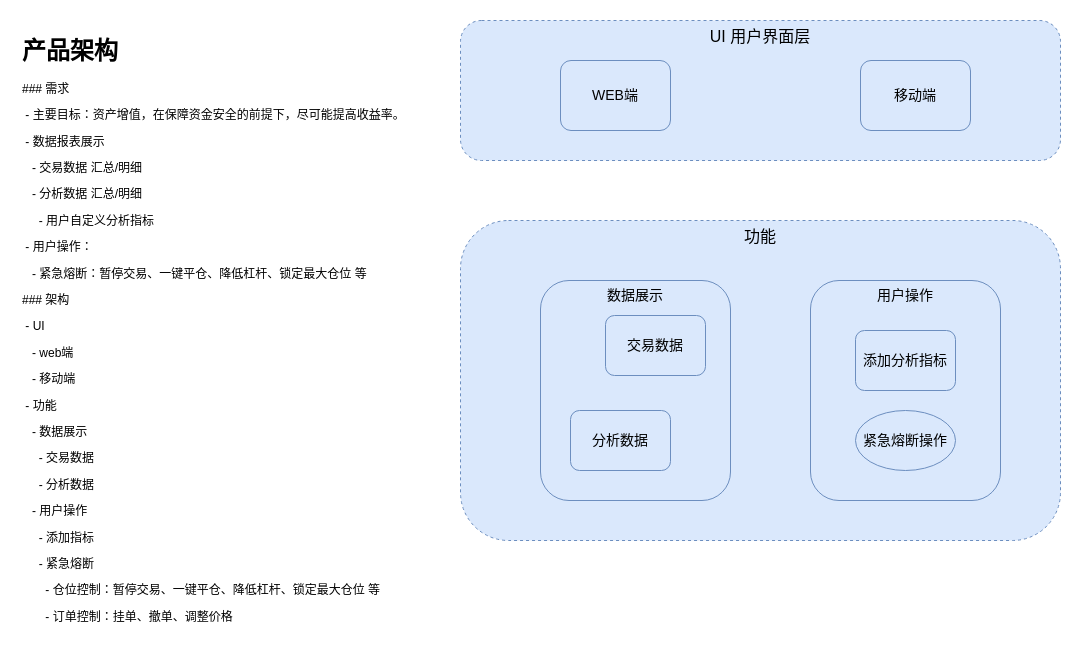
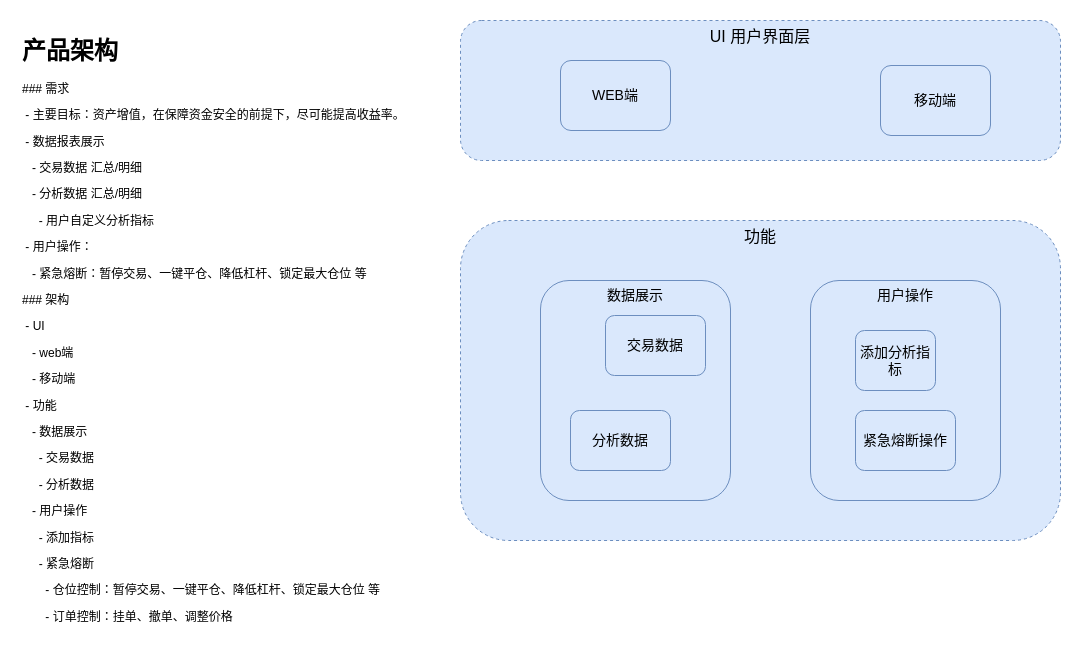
(916, 96) -> (936, 101)
(906, 361) -> (896, 361)
(906, 441) -> (906, 441)
